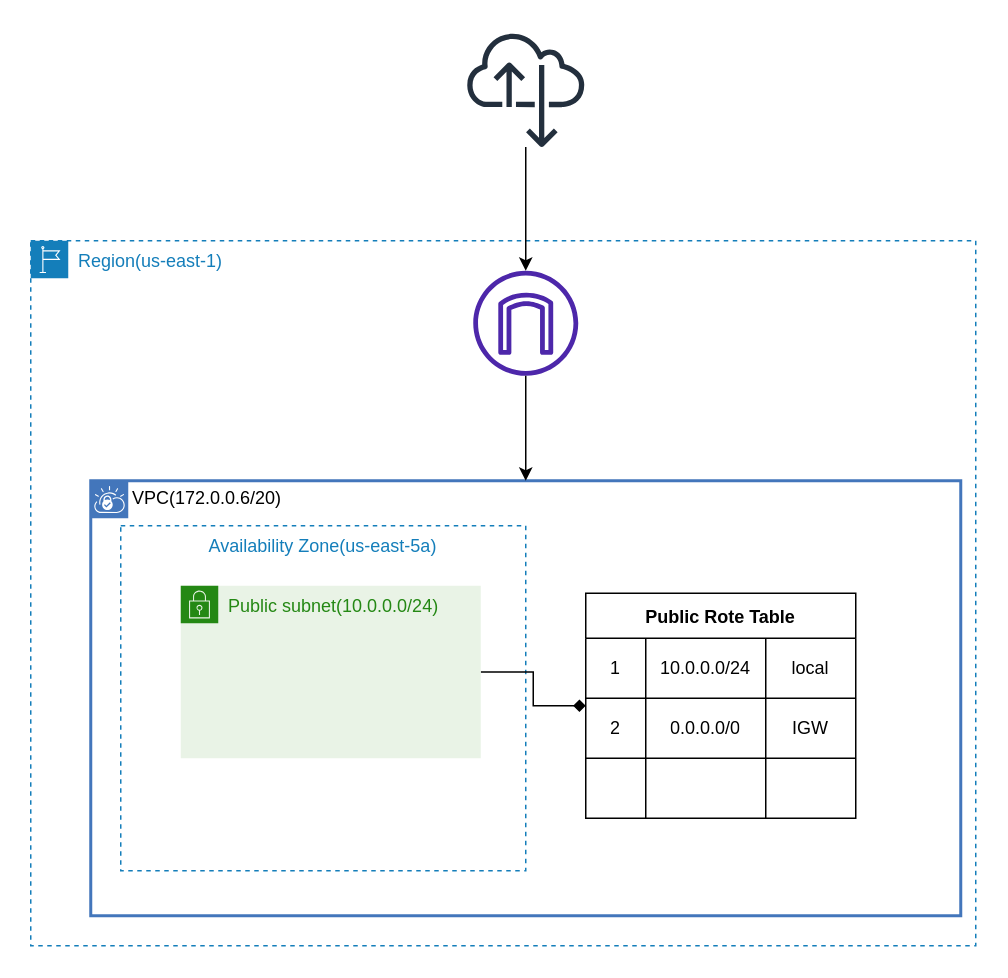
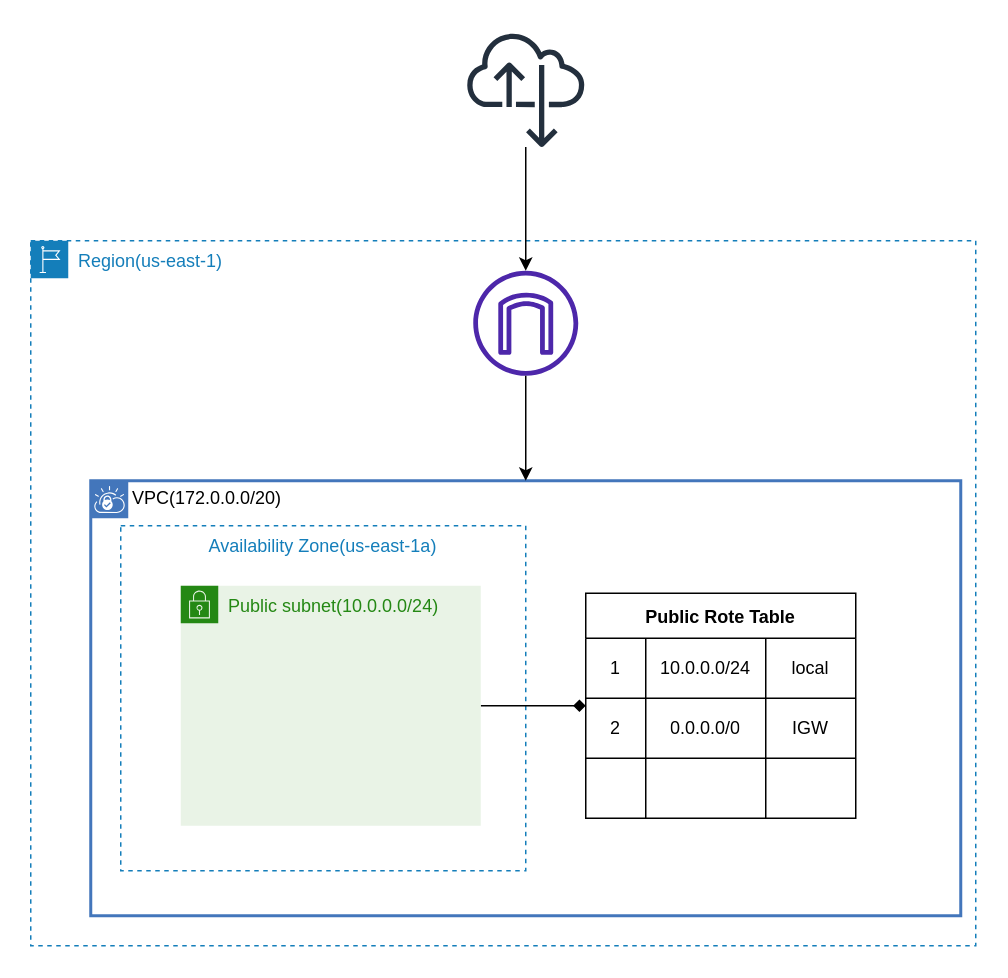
(211, 499) -> (211, 499)
(323, 546) -> (323, 546)
(331, 672) -> (331, 706)
